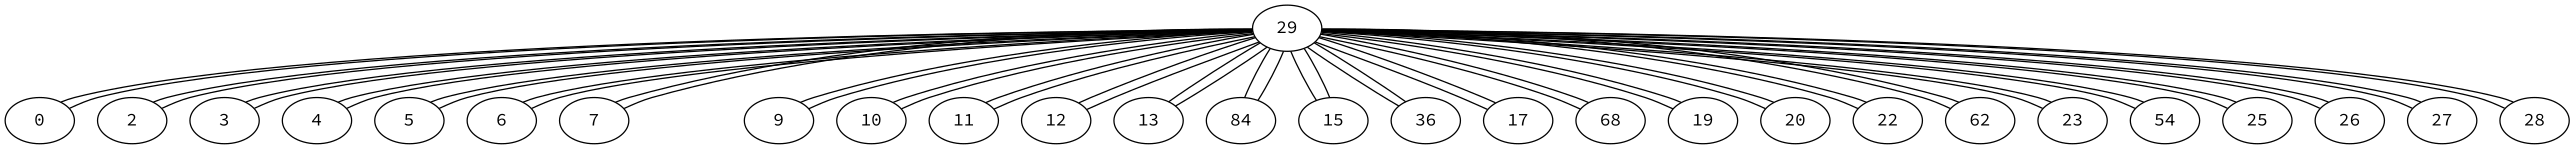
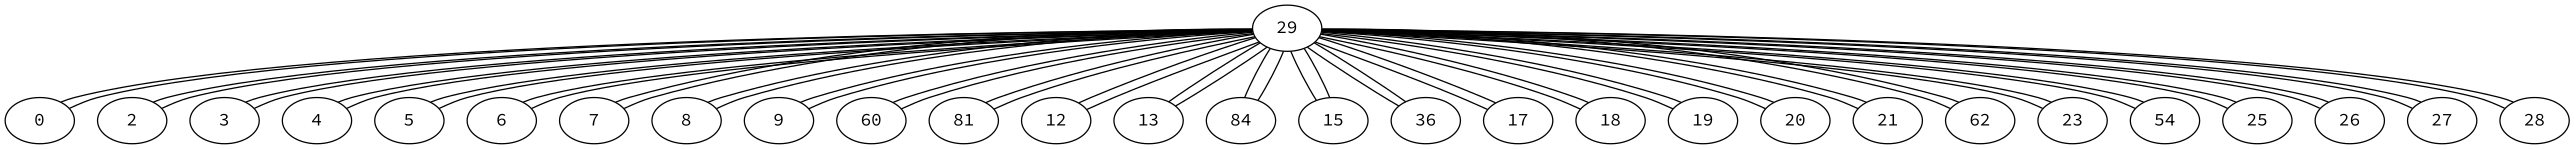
none -> (687, 121)
(871, 121) -> (871, 121)
(964, 121) -> (964, 121)
(1611, 121) -> (1611, 121)
(1888, 121) -> (1888, 121)
